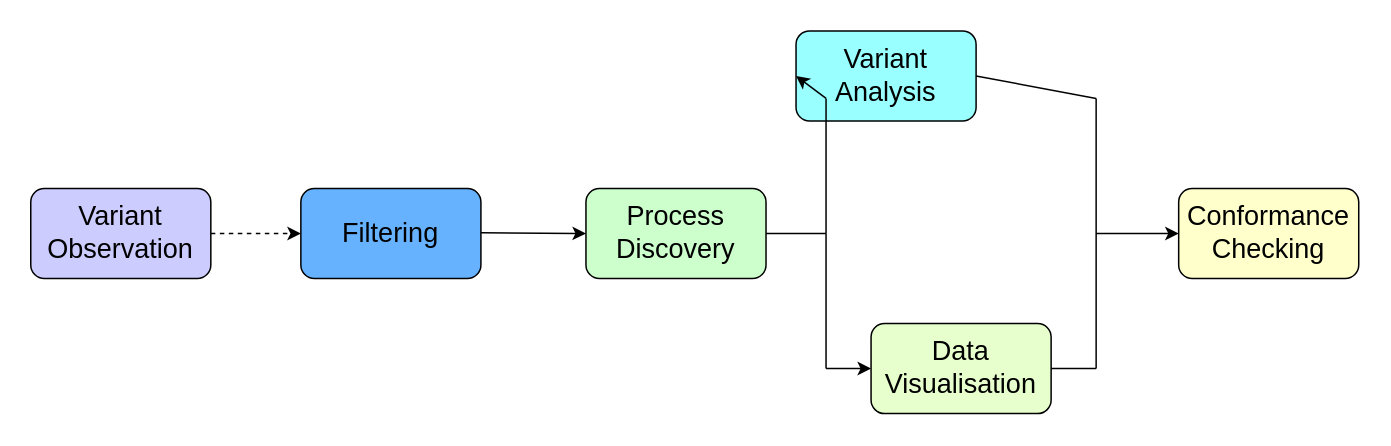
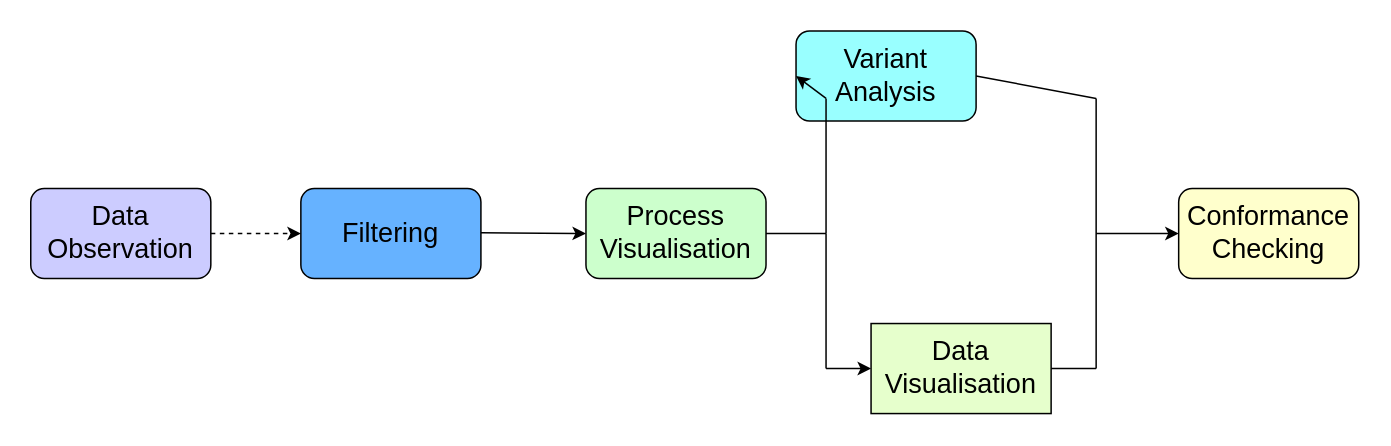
(121, 233) -> (121, 233)
(676, 233) -> (676, 233)
(961, 368) -> (961, 368)
